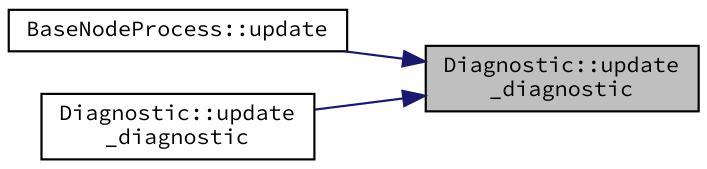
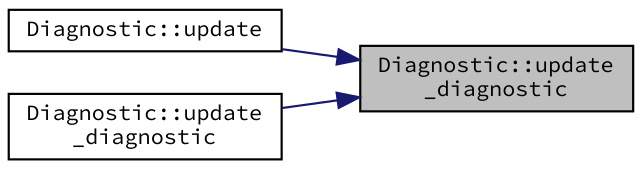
(178, 31) -> (145, 31)
